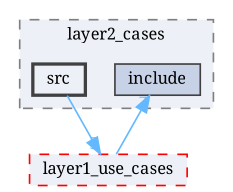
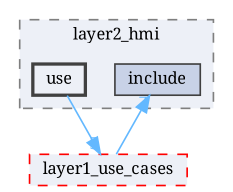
(117, 35) -> (117, 35)
(59, 80) -> (59, 80)
